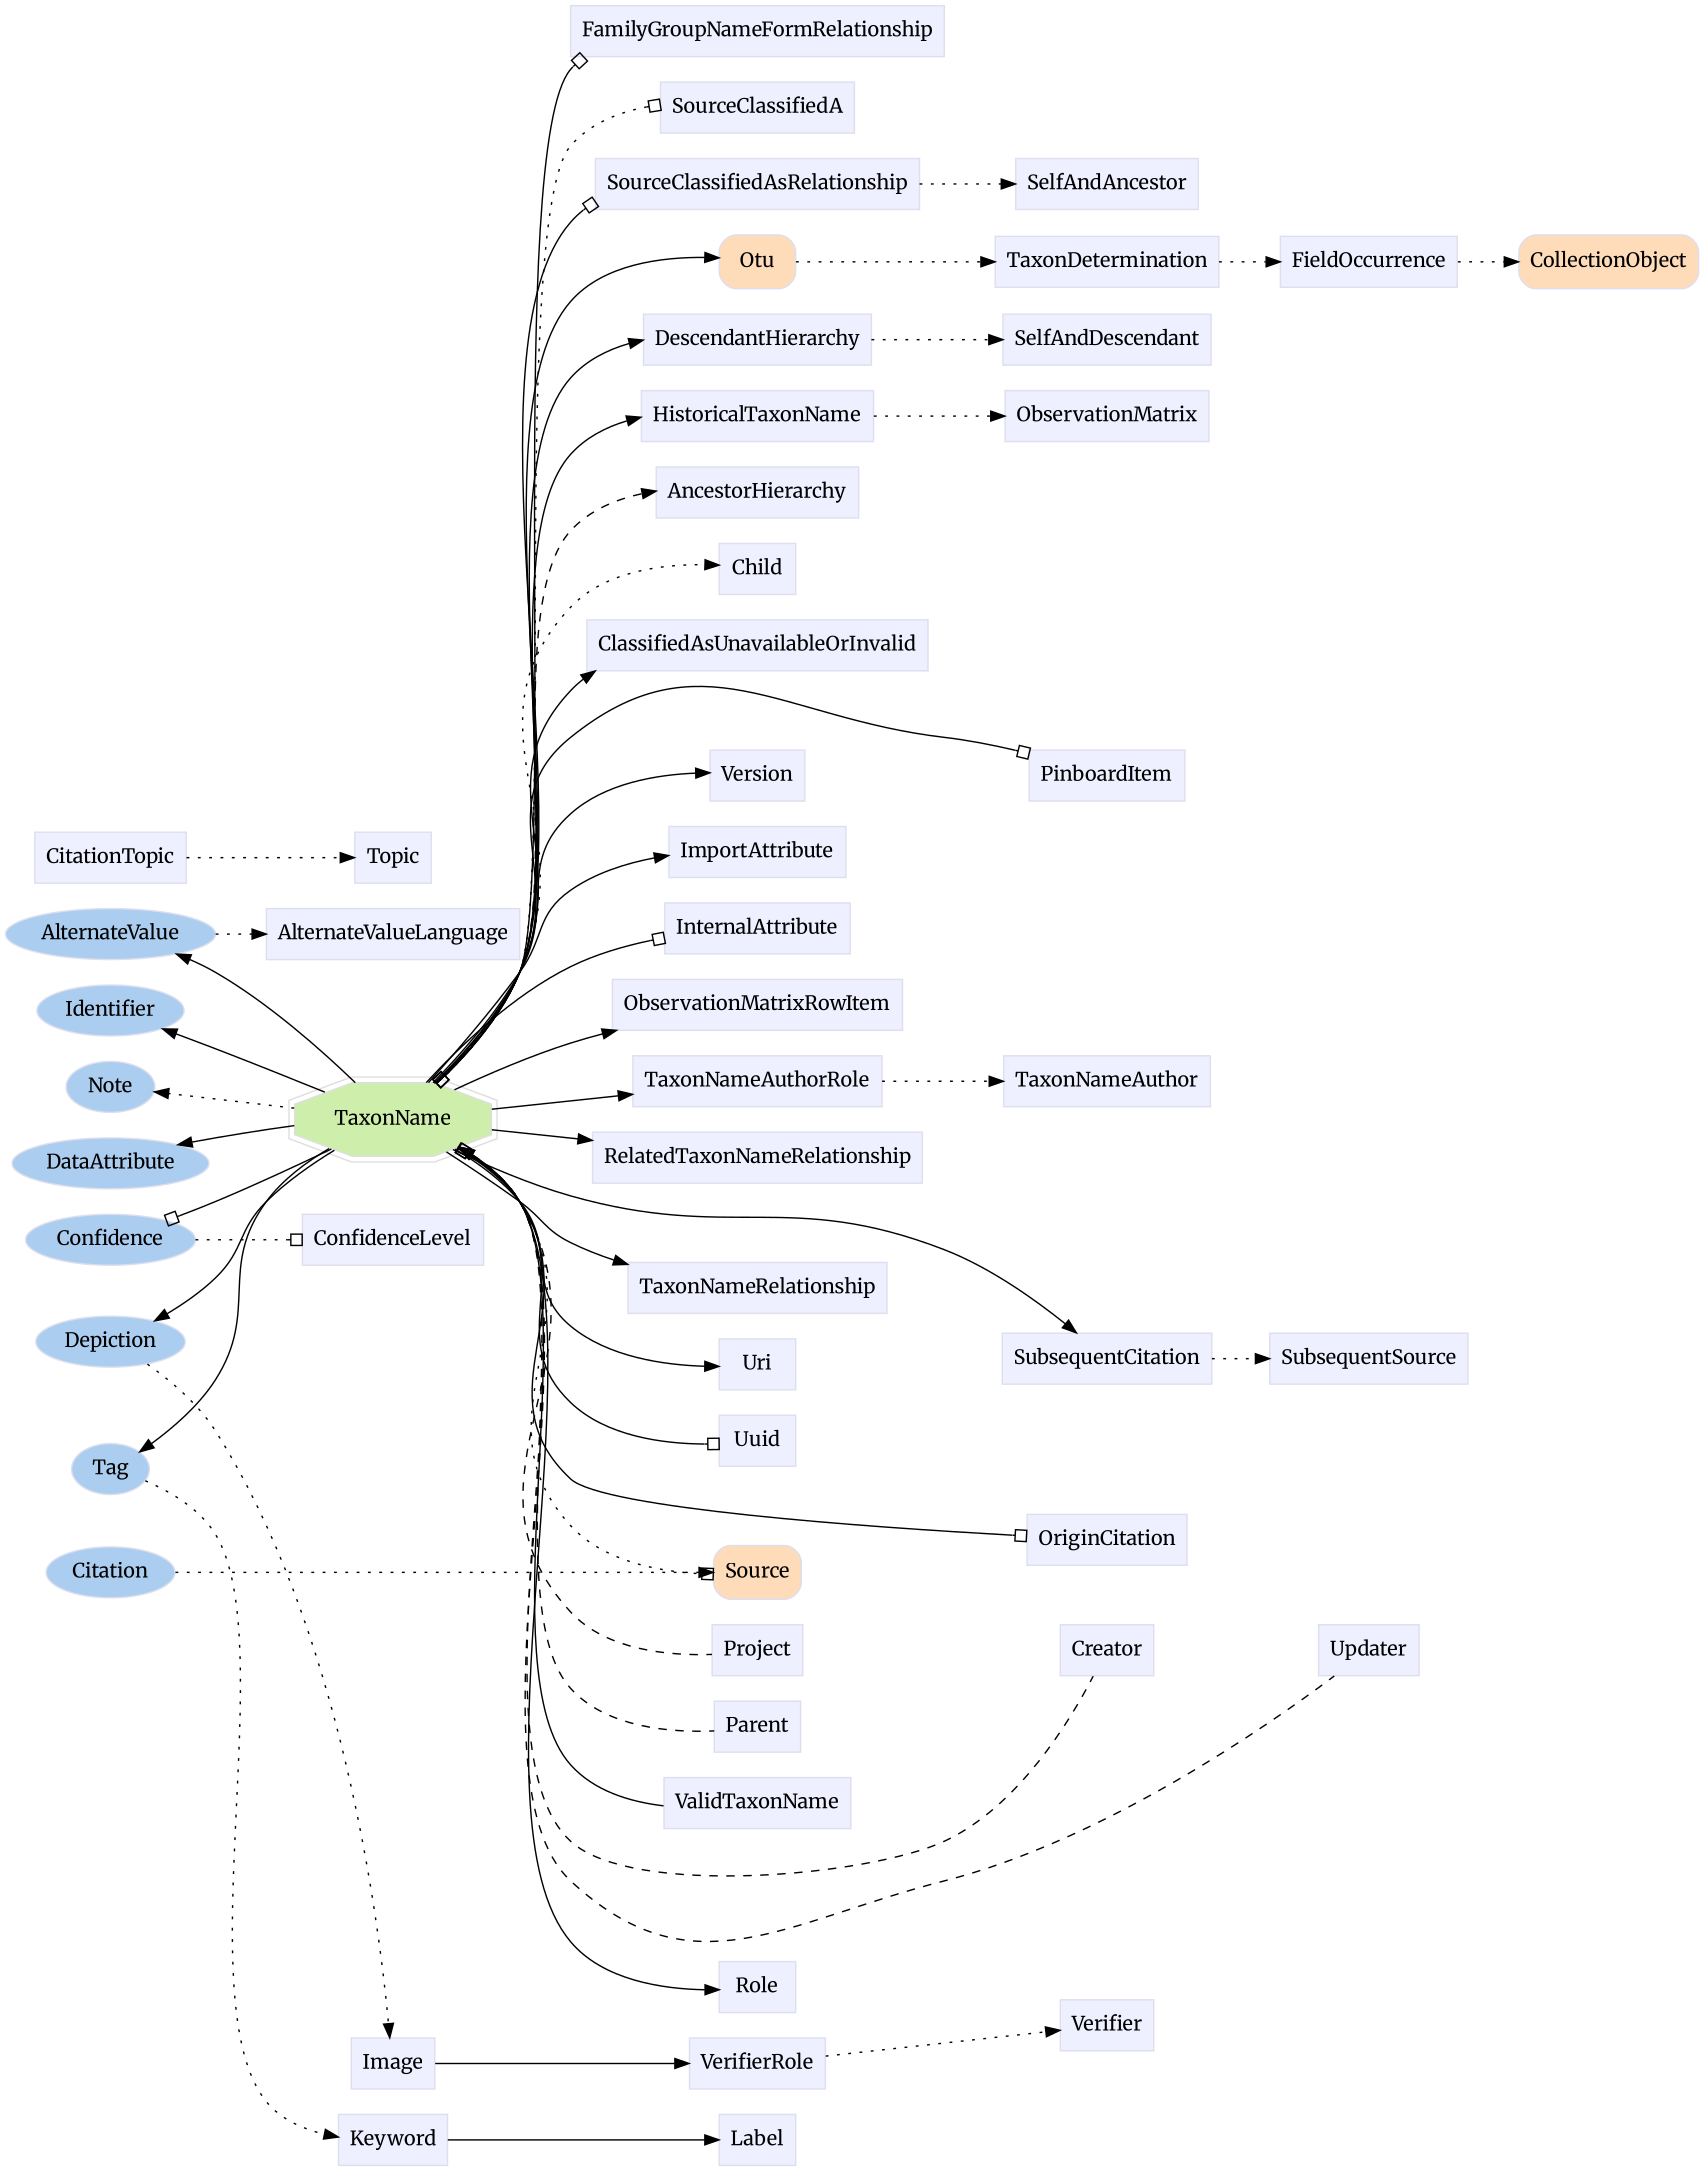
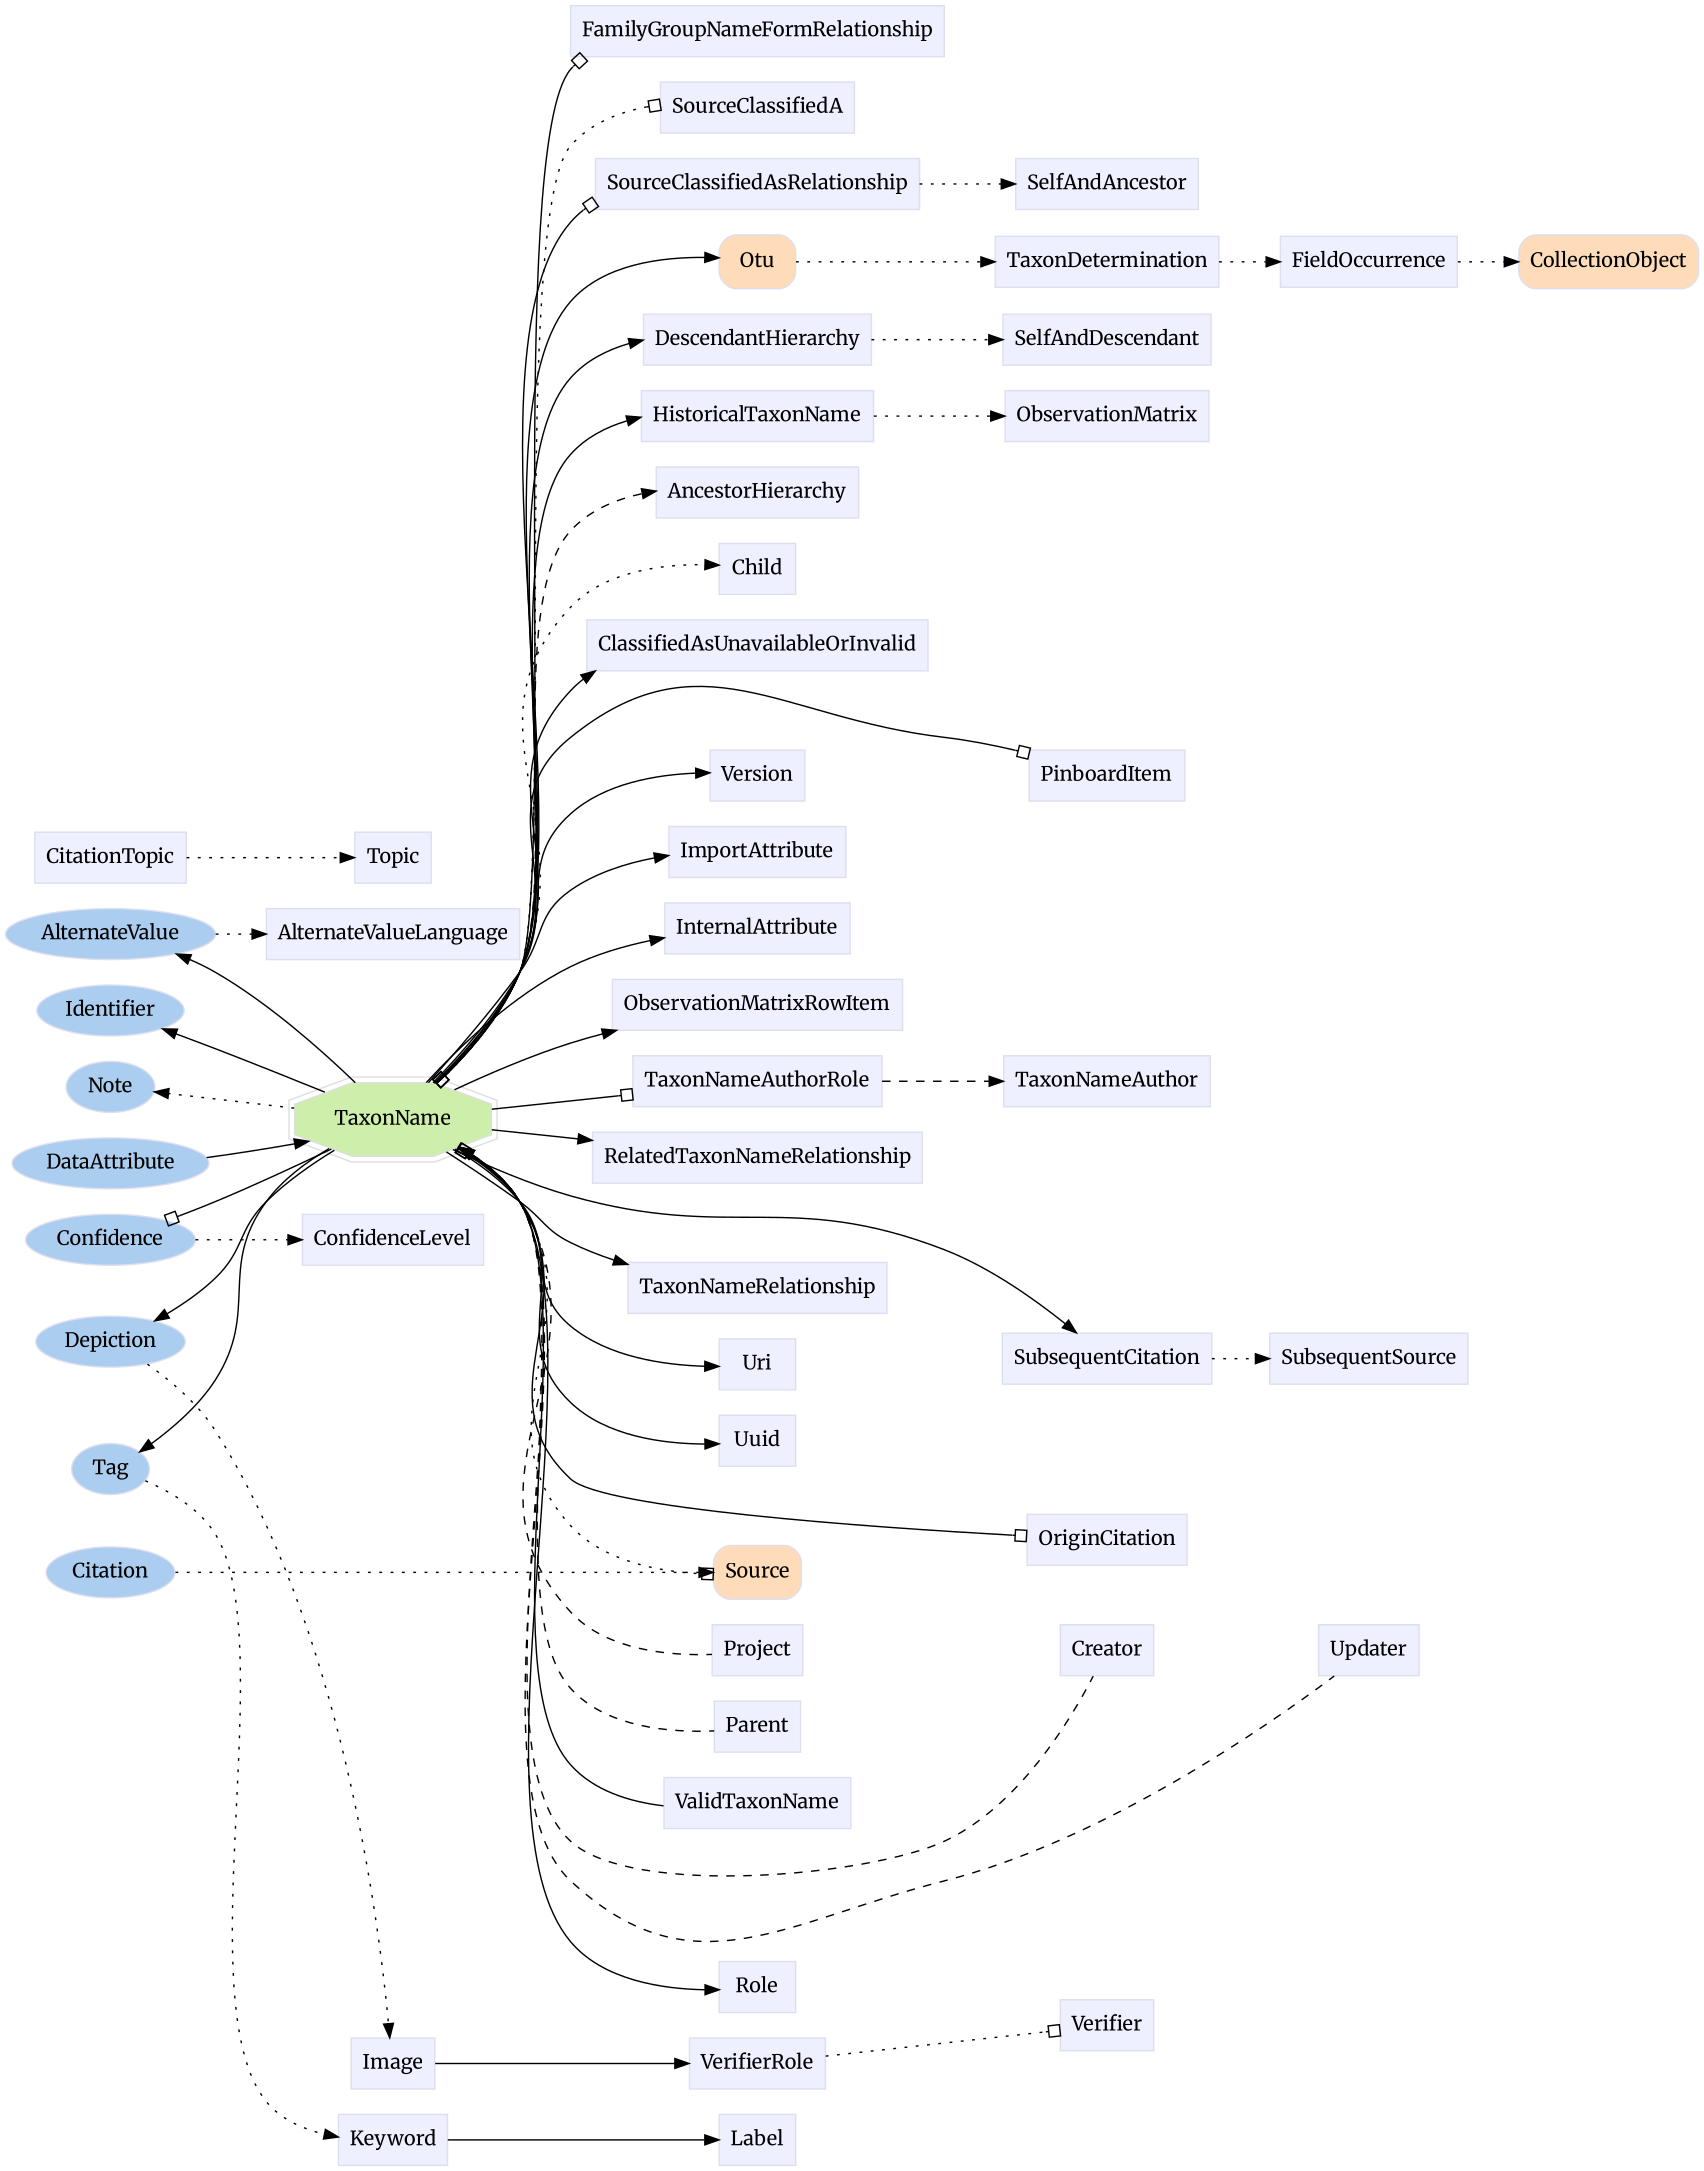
(527, 993) -> (527, 993)
(935, 1081) -> (935, 1081)
(555, 1103) -> (555, 1103)
(243, 1133) -> (251, 1151)
(230, 1240) -> (230, 1240)
(557, 1386) -> (557, 1386)
(936, 2044) -> (936, 2044)
